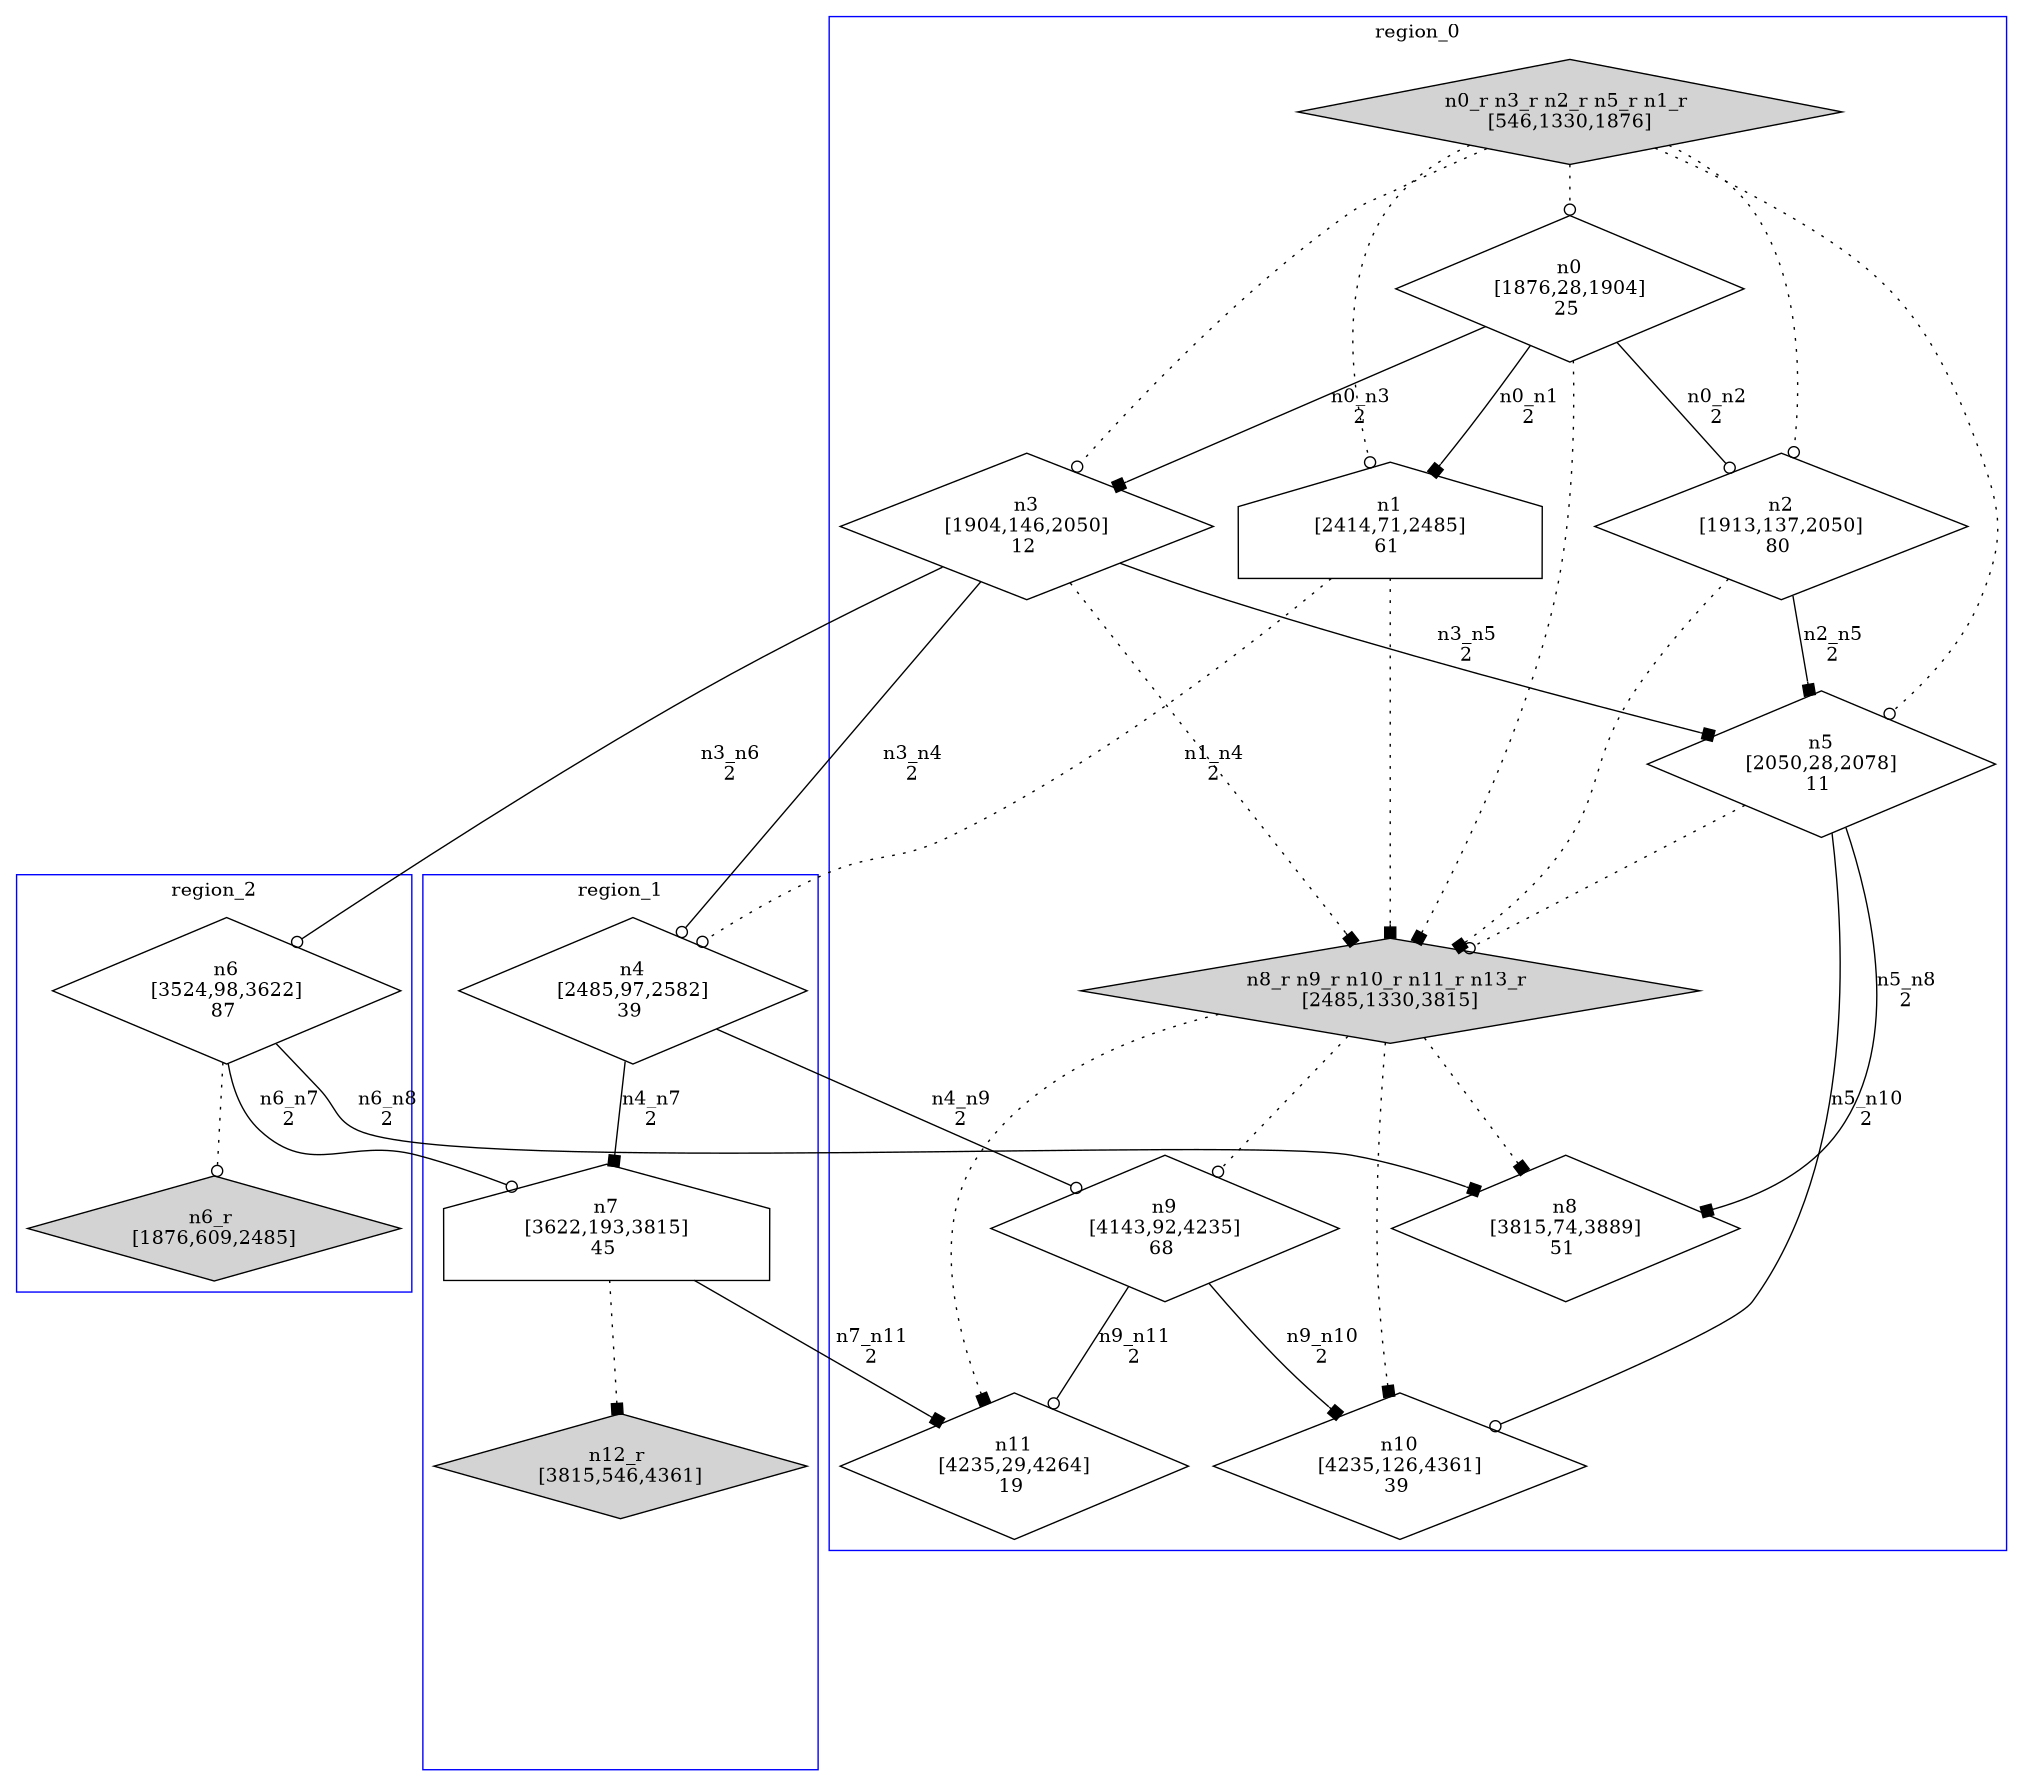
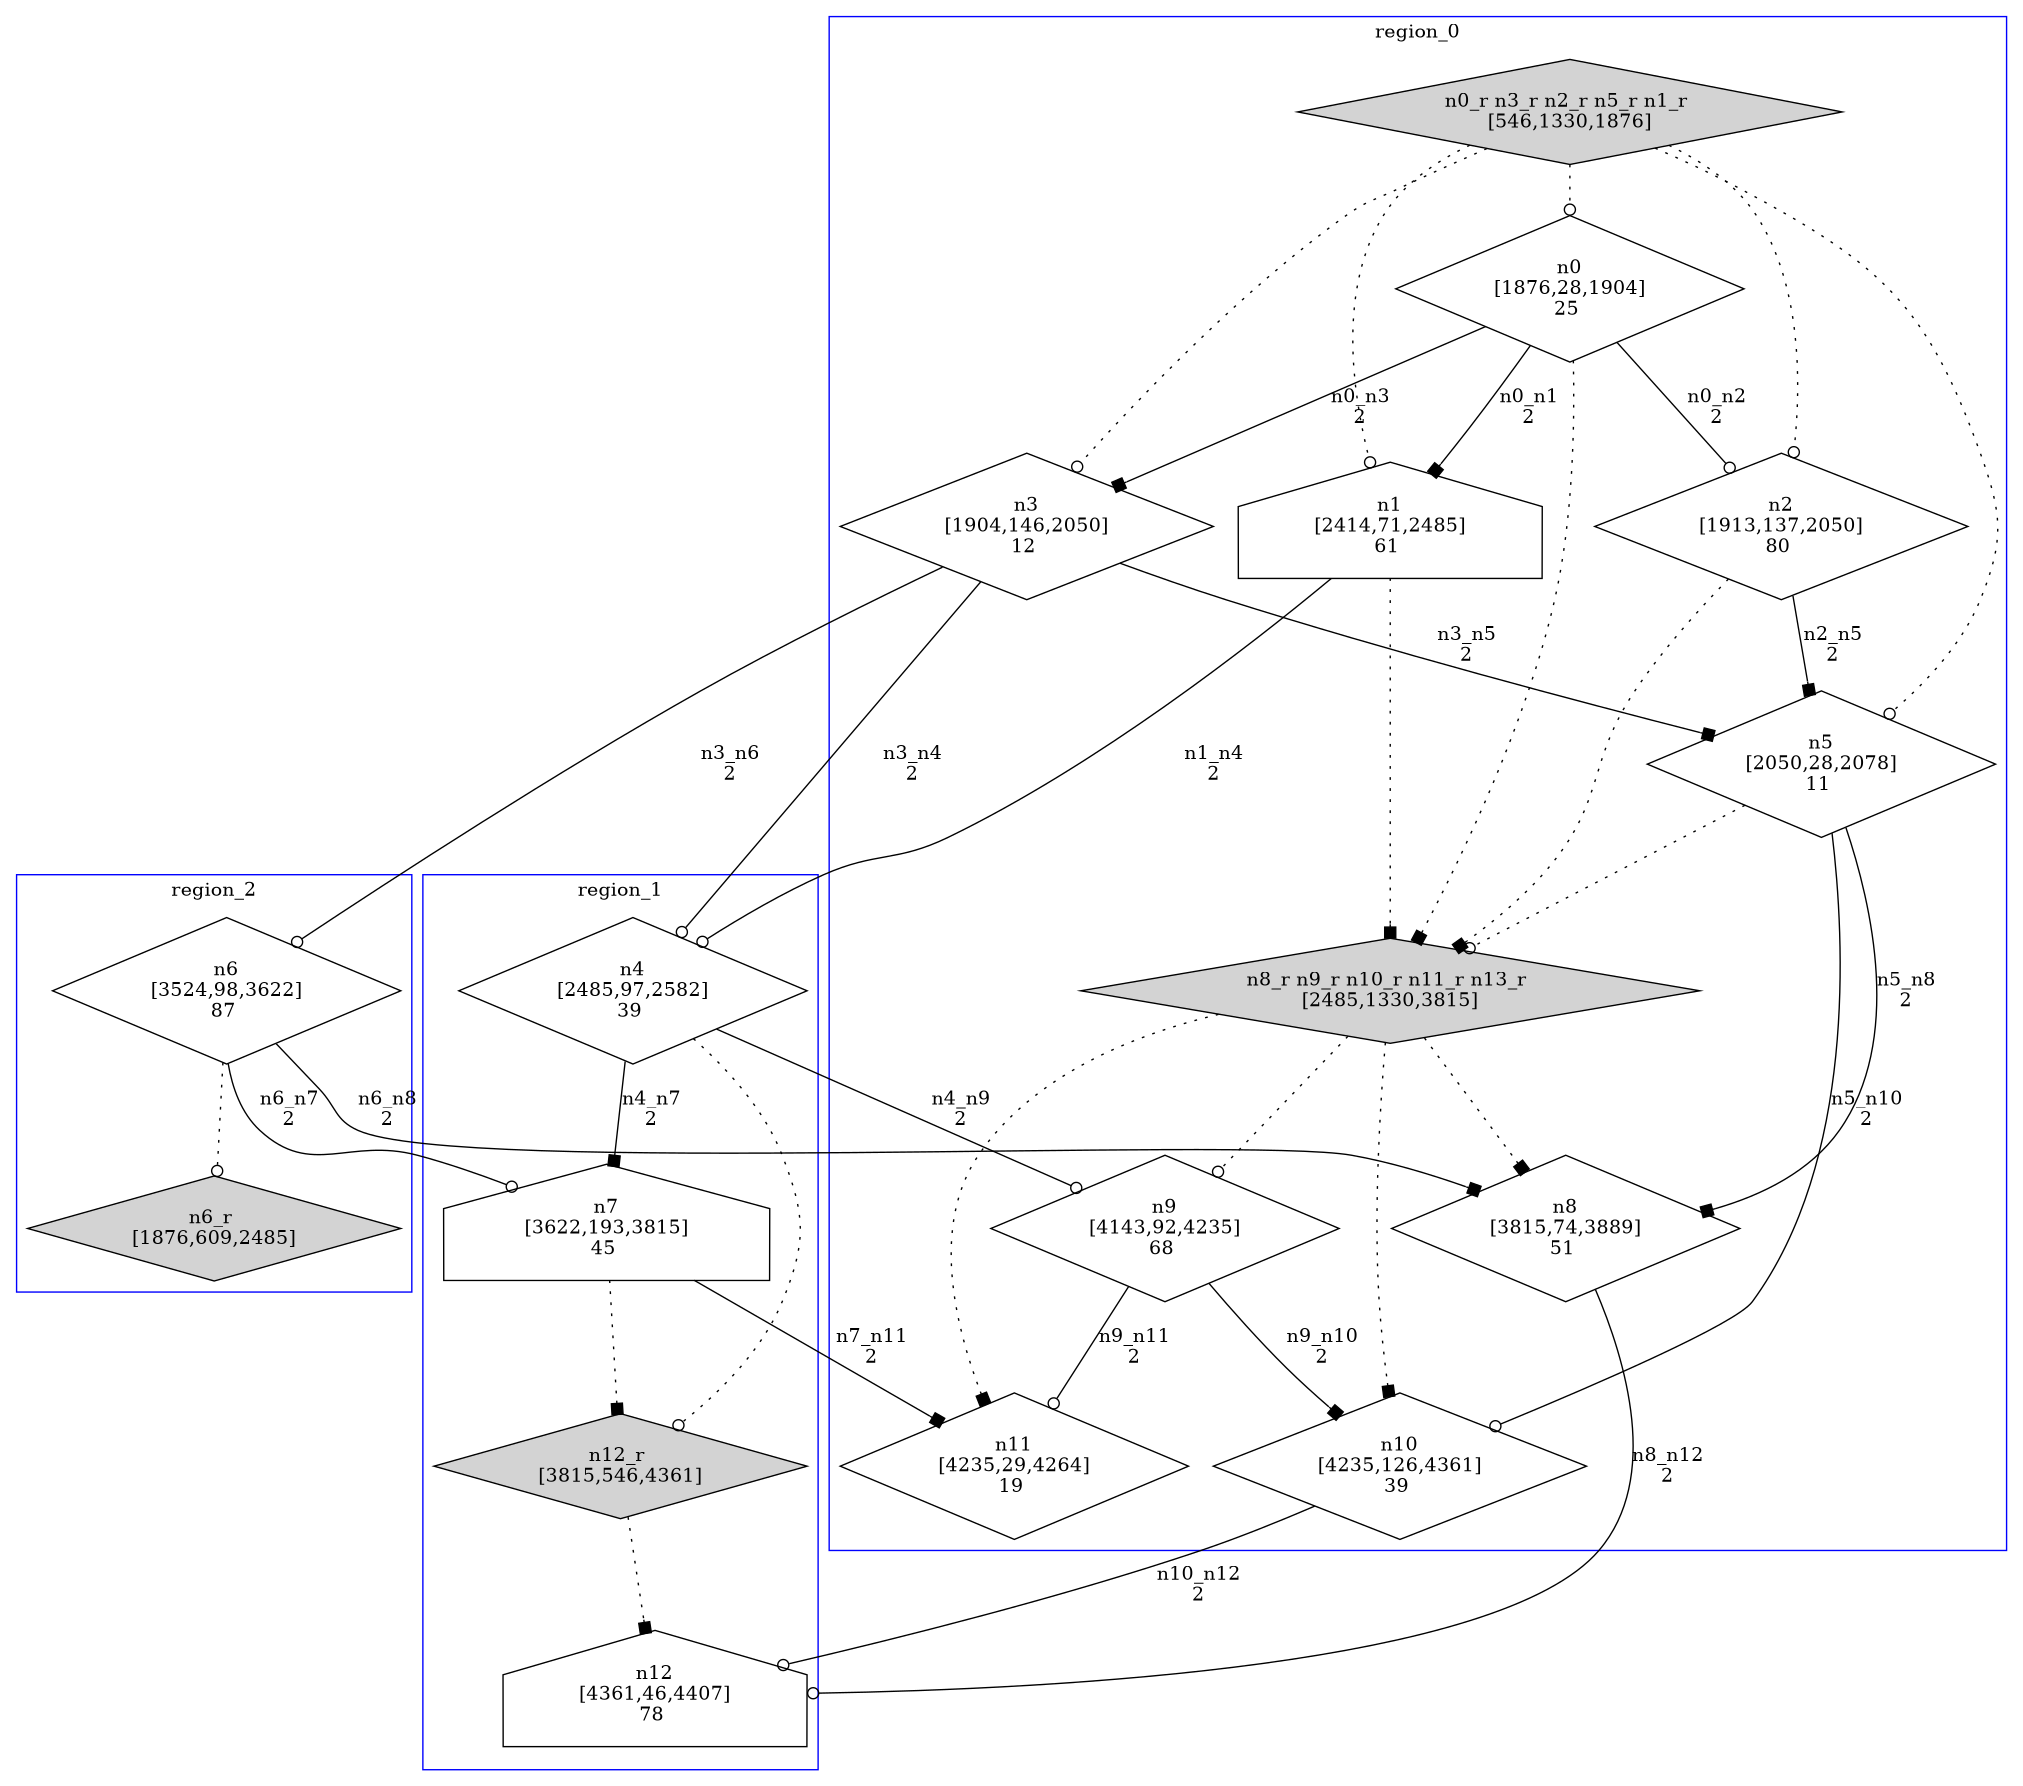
(1208, 758) -> none
(1036, 790) -> (1036, 790)
none -> (800, 1233)
none -> (655, 1695)
